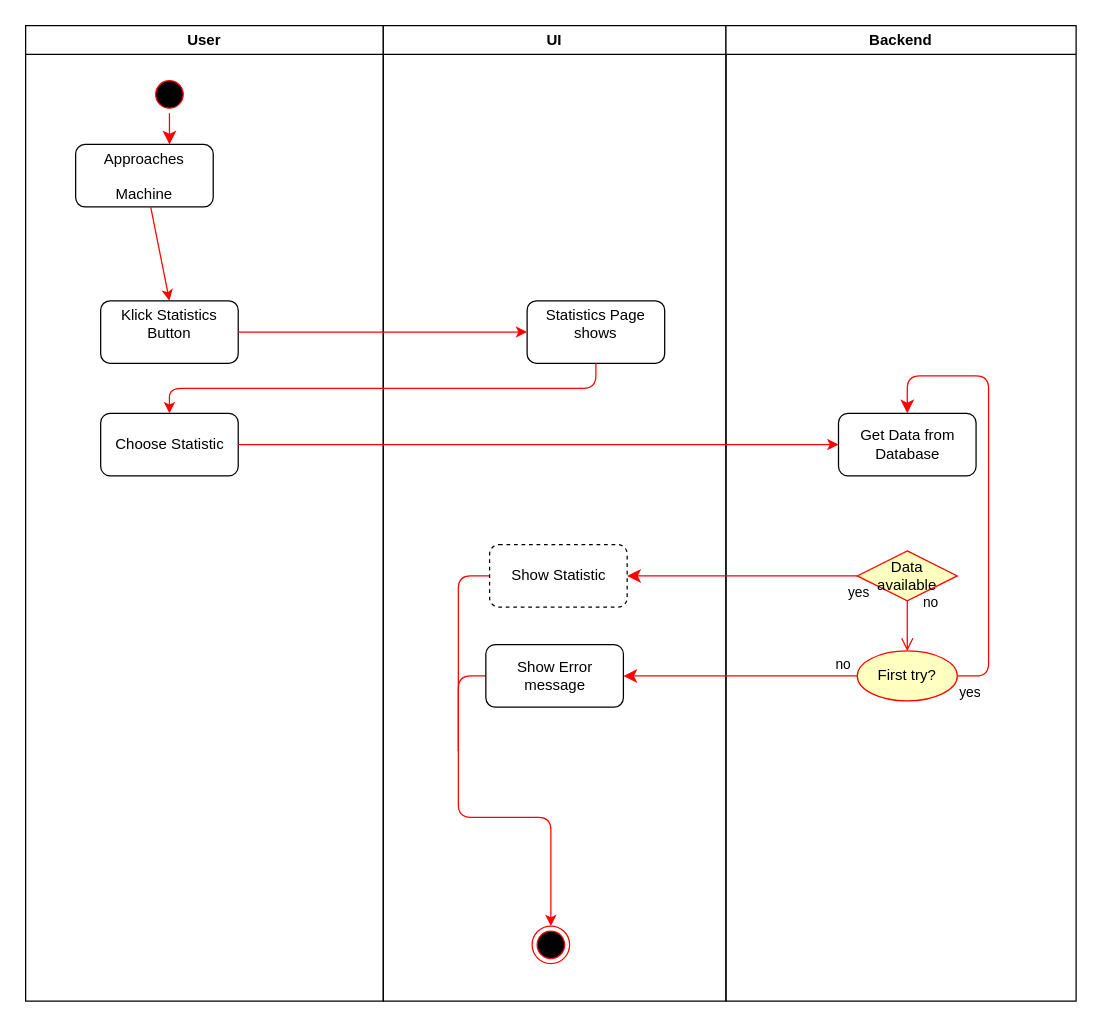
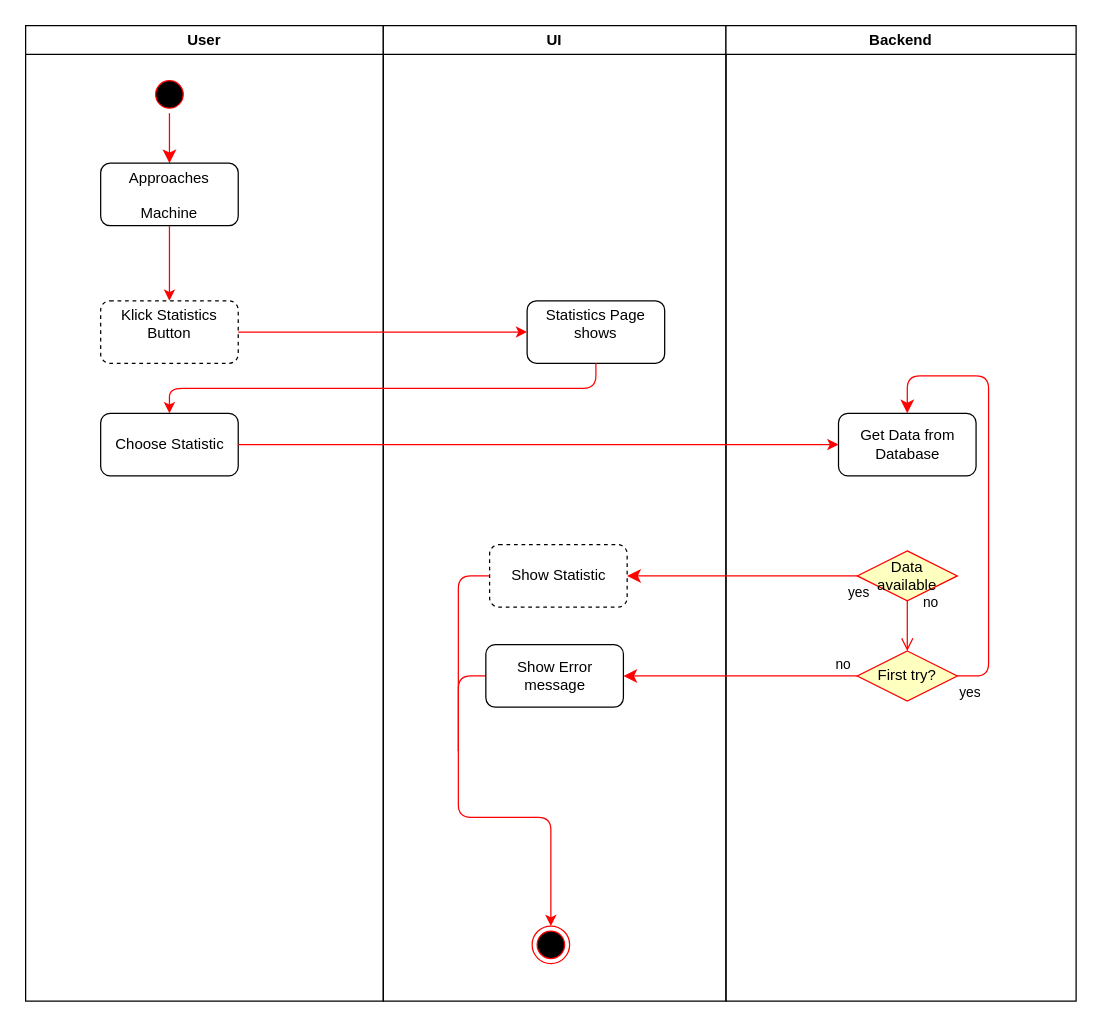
(144, 176) -> (169, 194)
(169, 332) -> (169, 332)
(907, 676) -> (907, 676)
